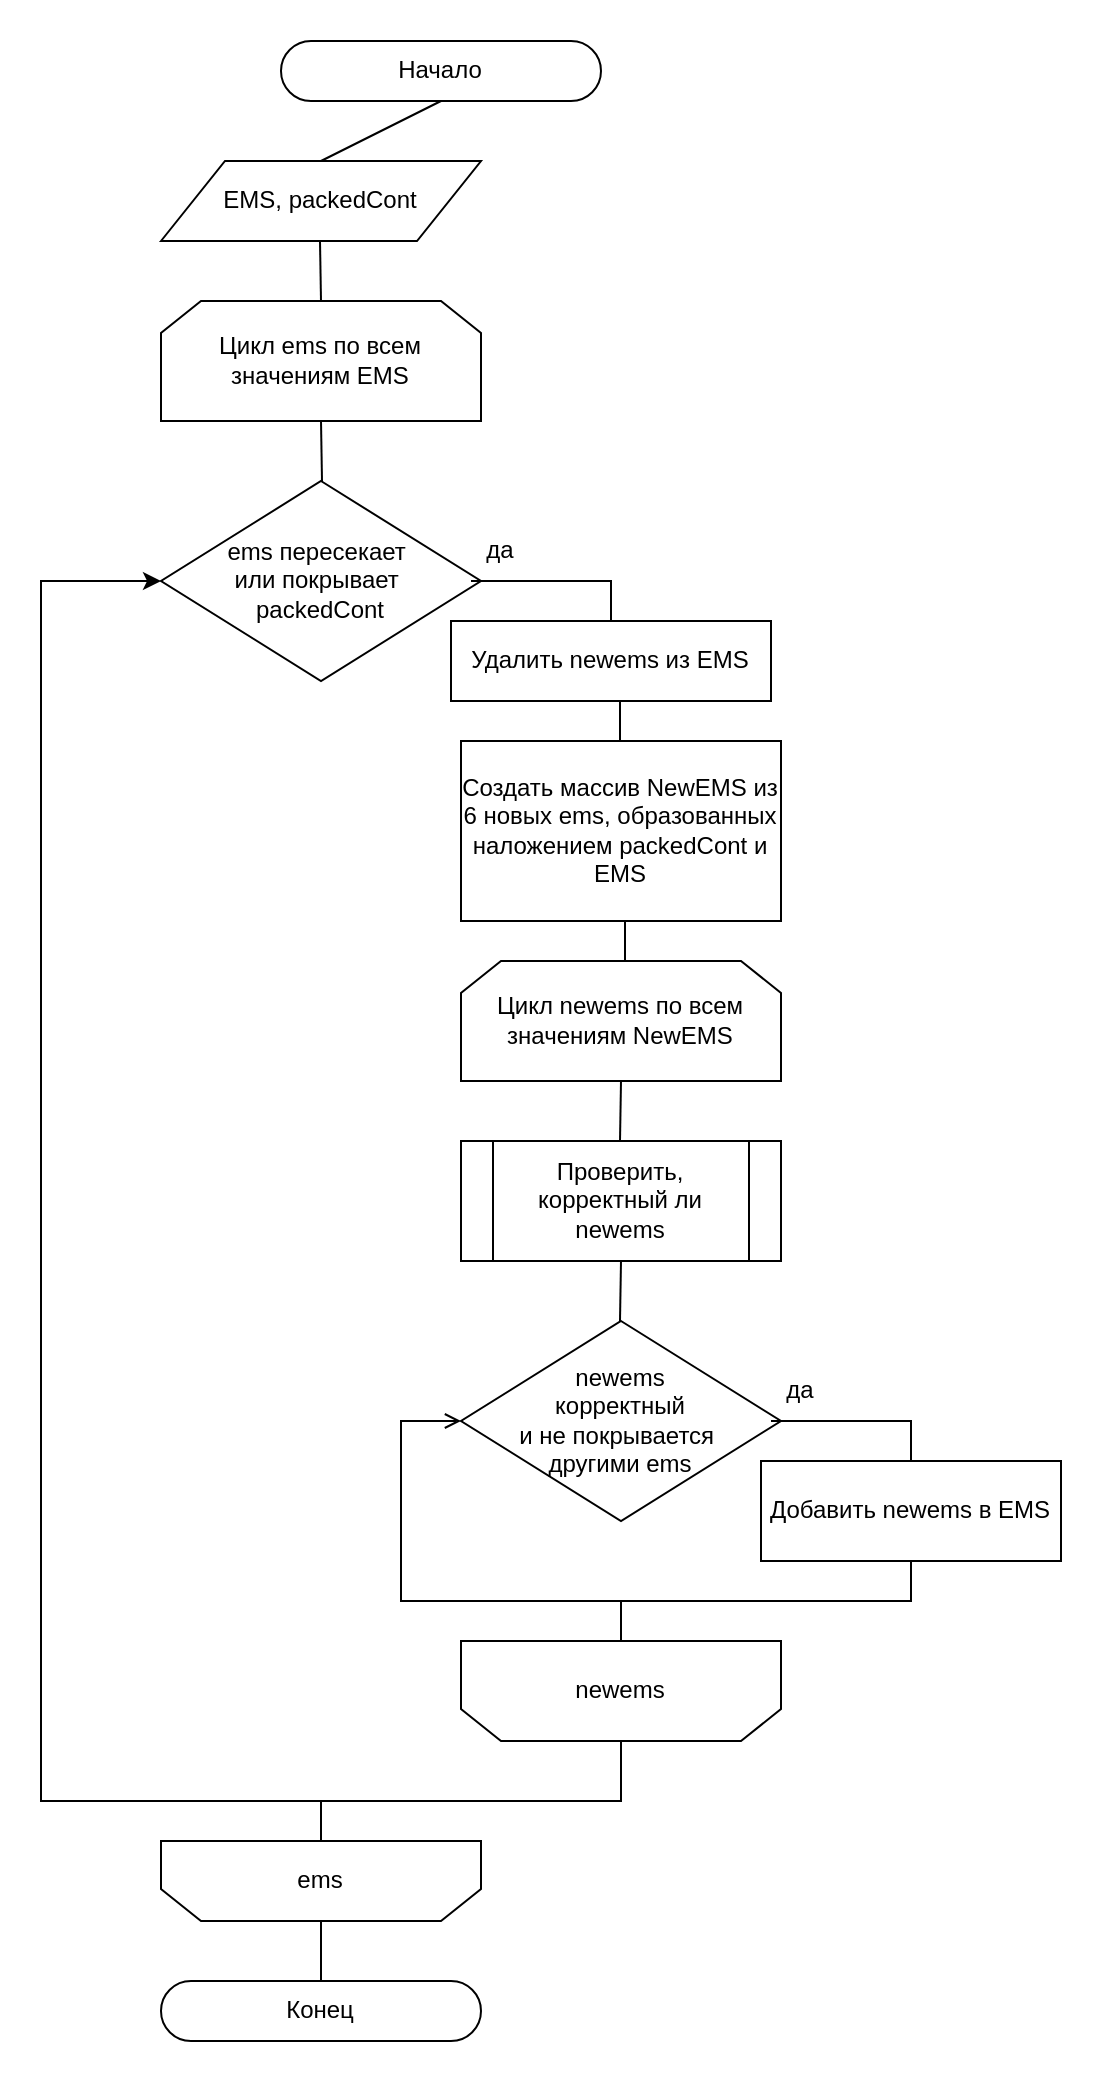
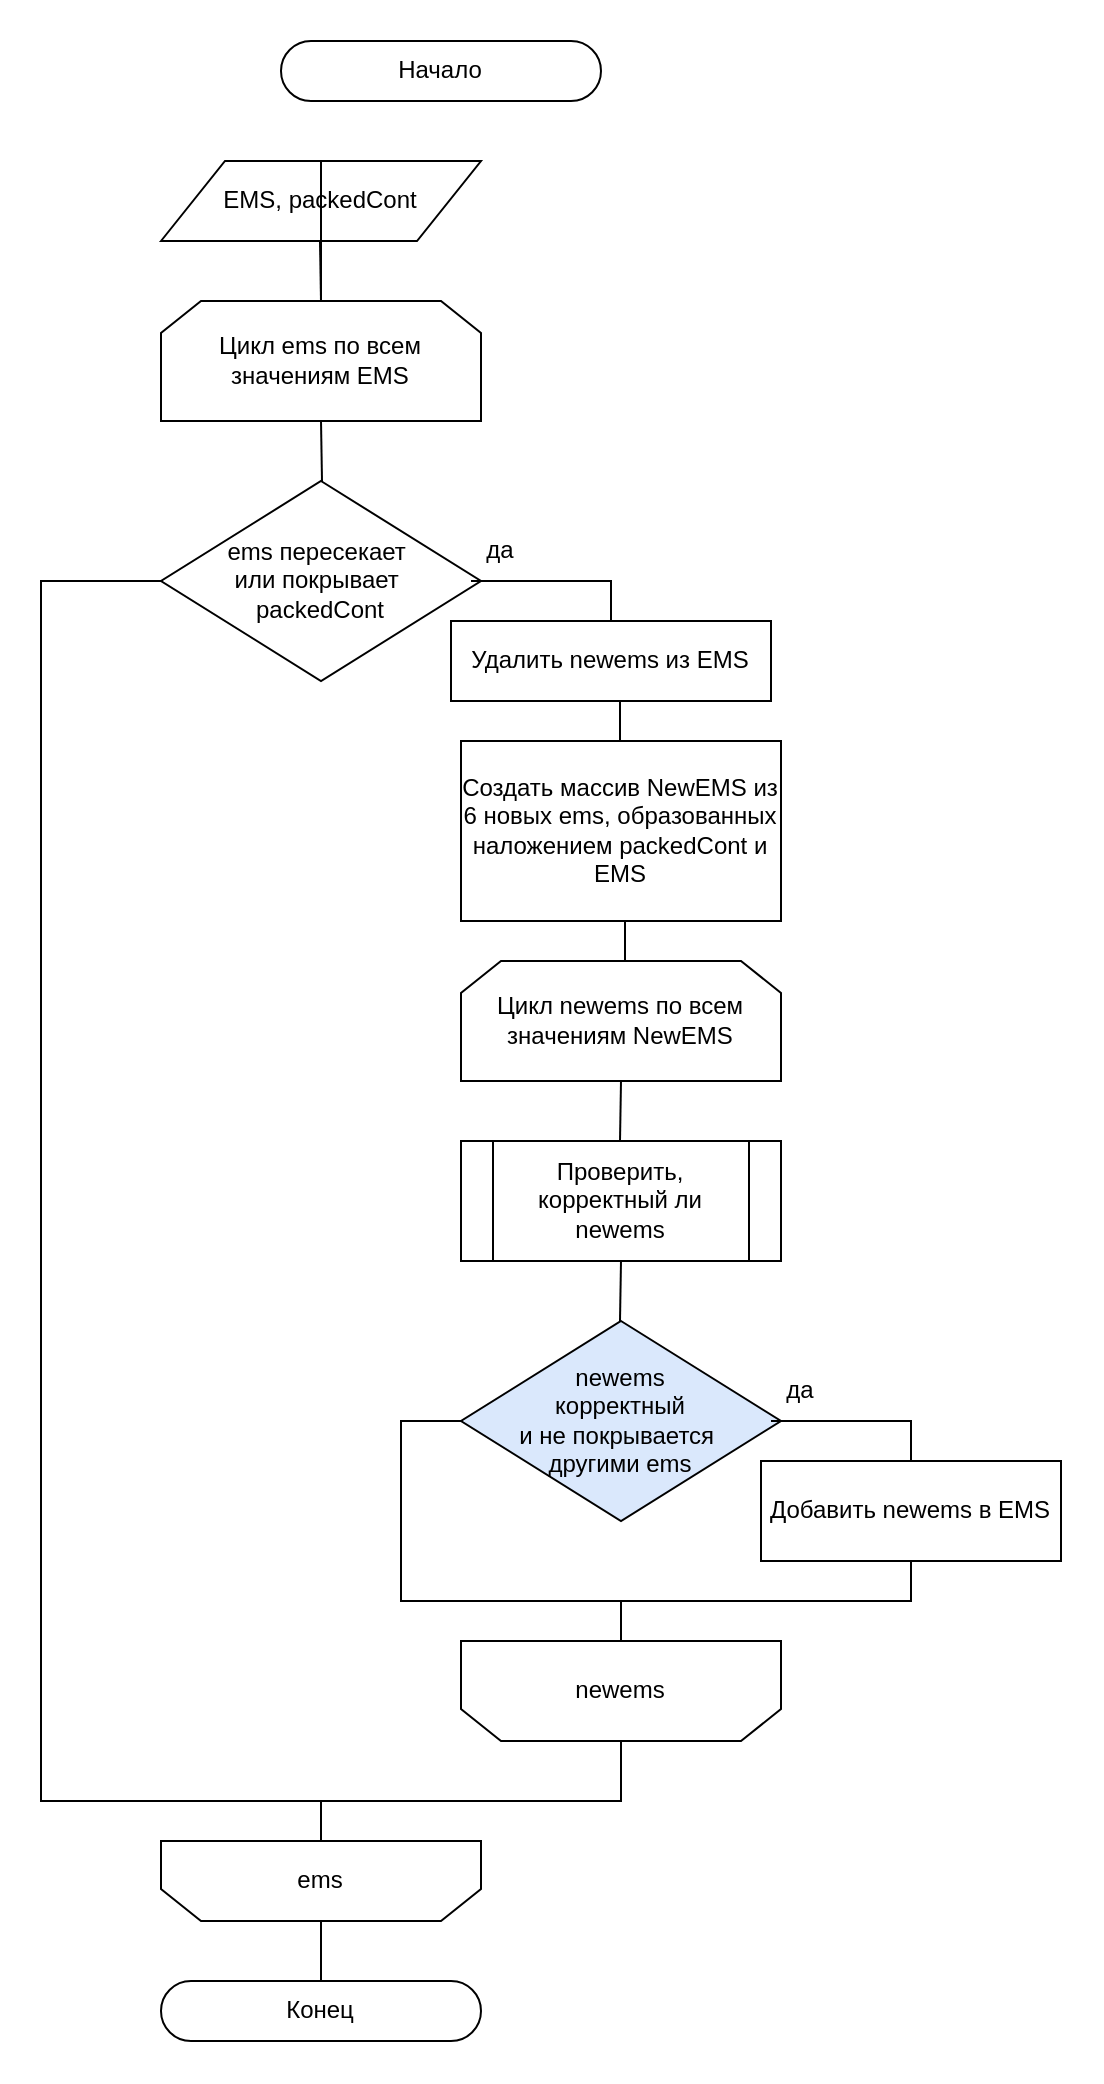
(381, 131) -> (321, 200)
(146, 581) -> (151, 581)
(452, 1421) -> (454, 1421)
(621, 1421) -> (621, 1421)
